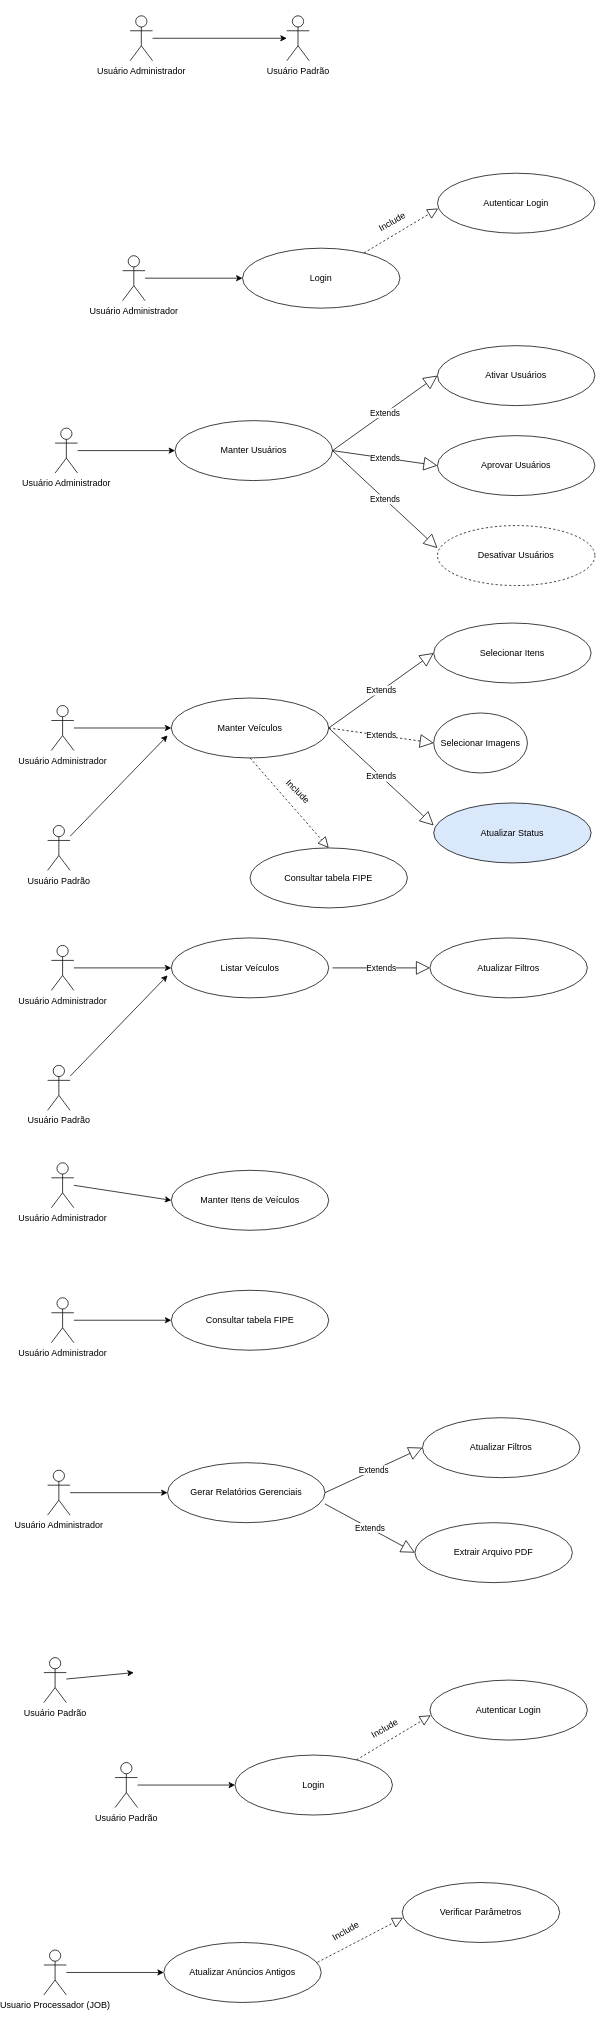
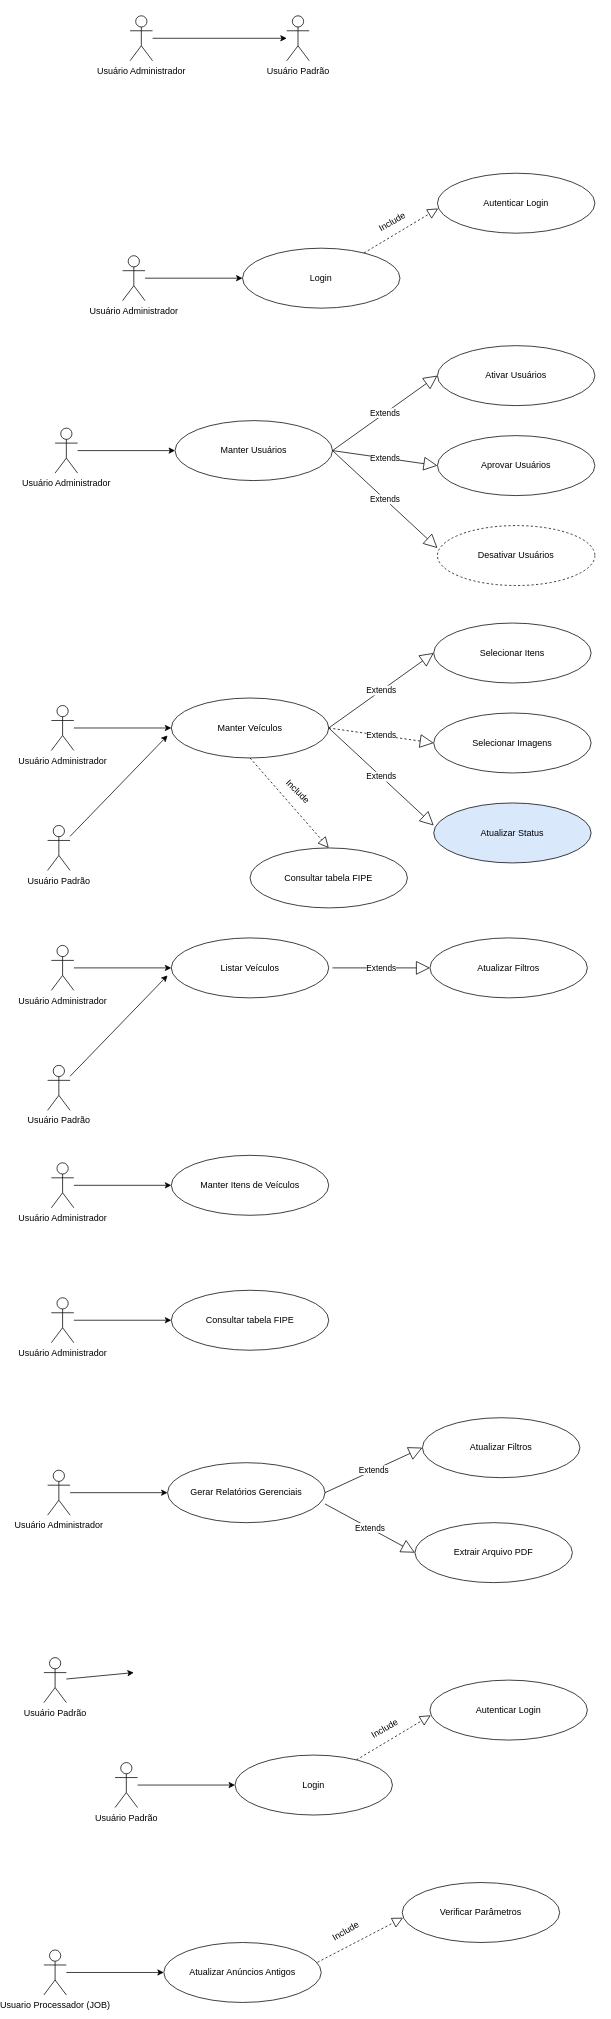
(481, 743) -> (513, 743)
(250, 1200) -> (250, 1185)
